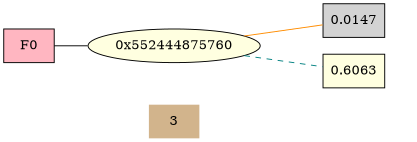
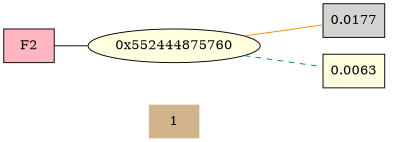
(354, 21) -> (354, 21)
(29, 46) -> (29, 46)
(354, 71) -> (354, 71)
(174, 122) -> (174, 122)
